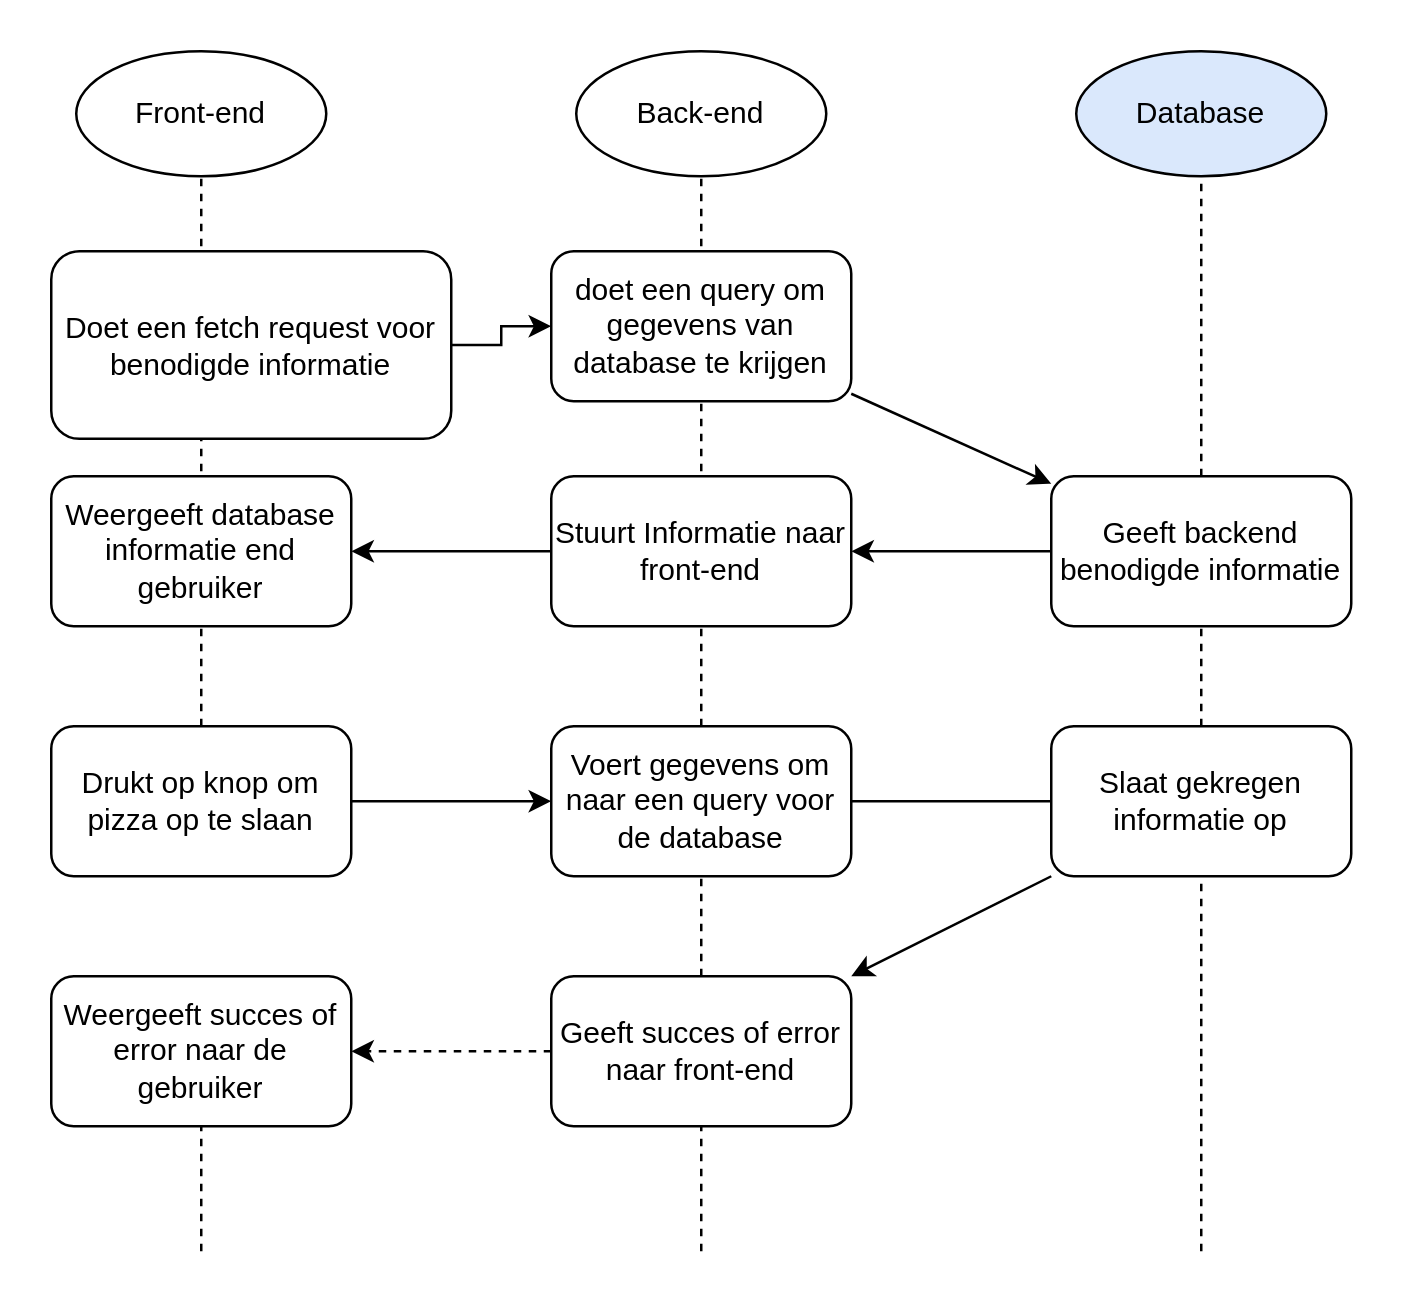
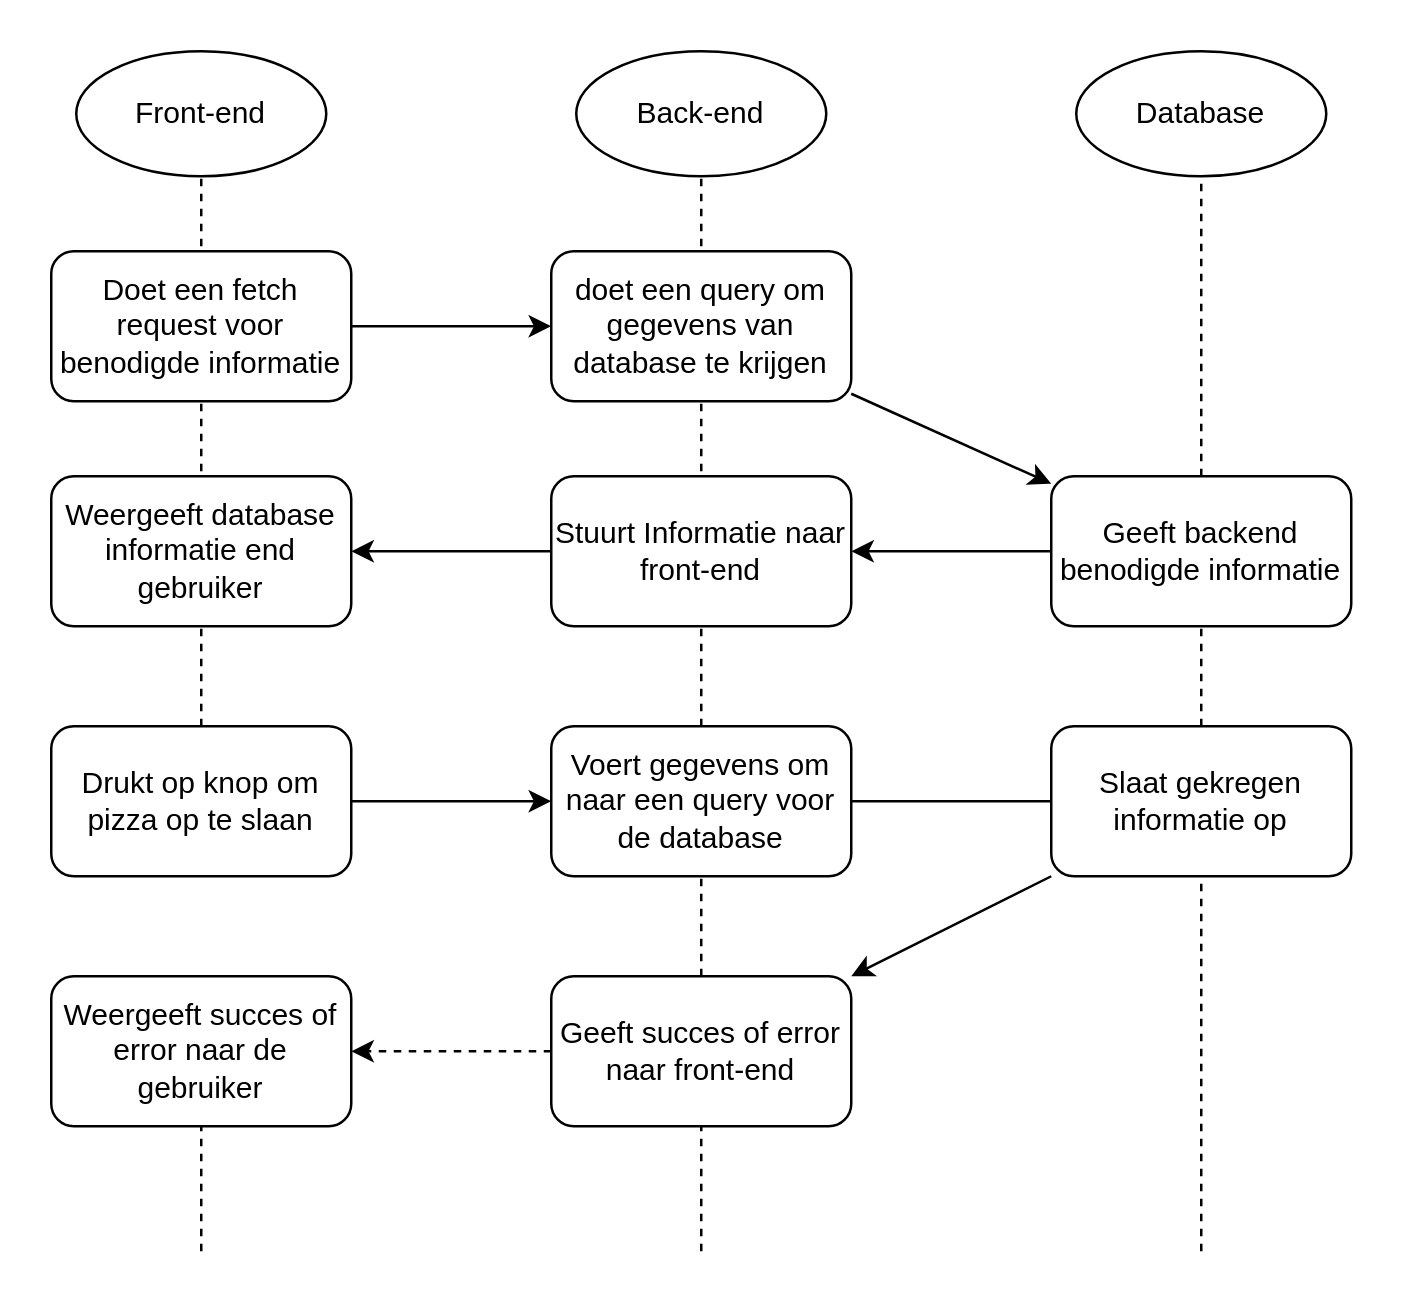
(1201, 114) -> (1201, 114)
(251, 345) -> (201, 326)
